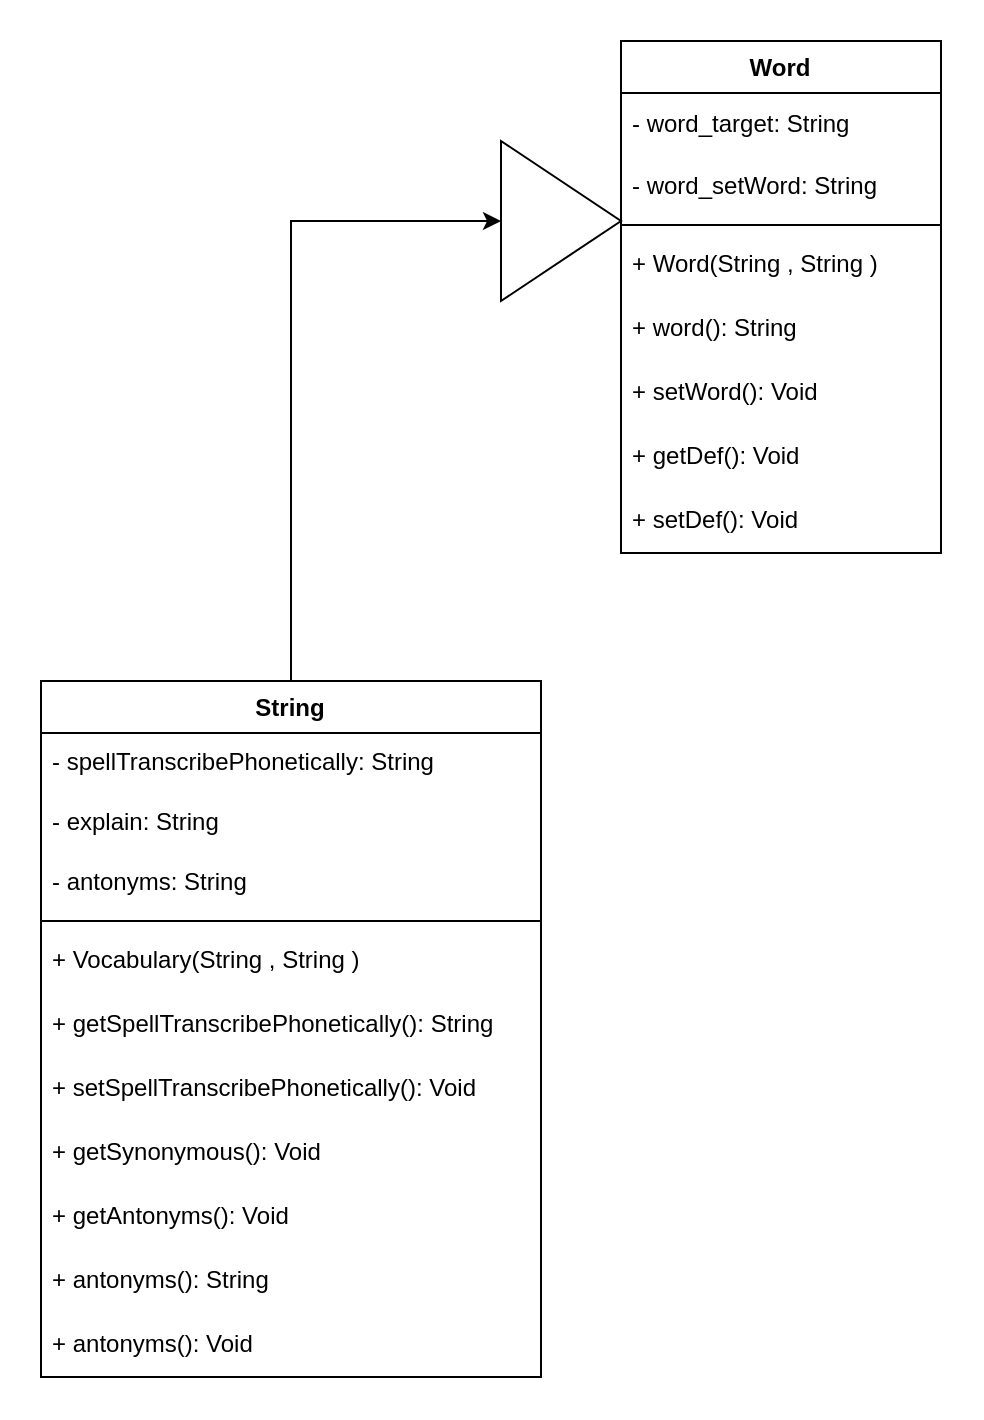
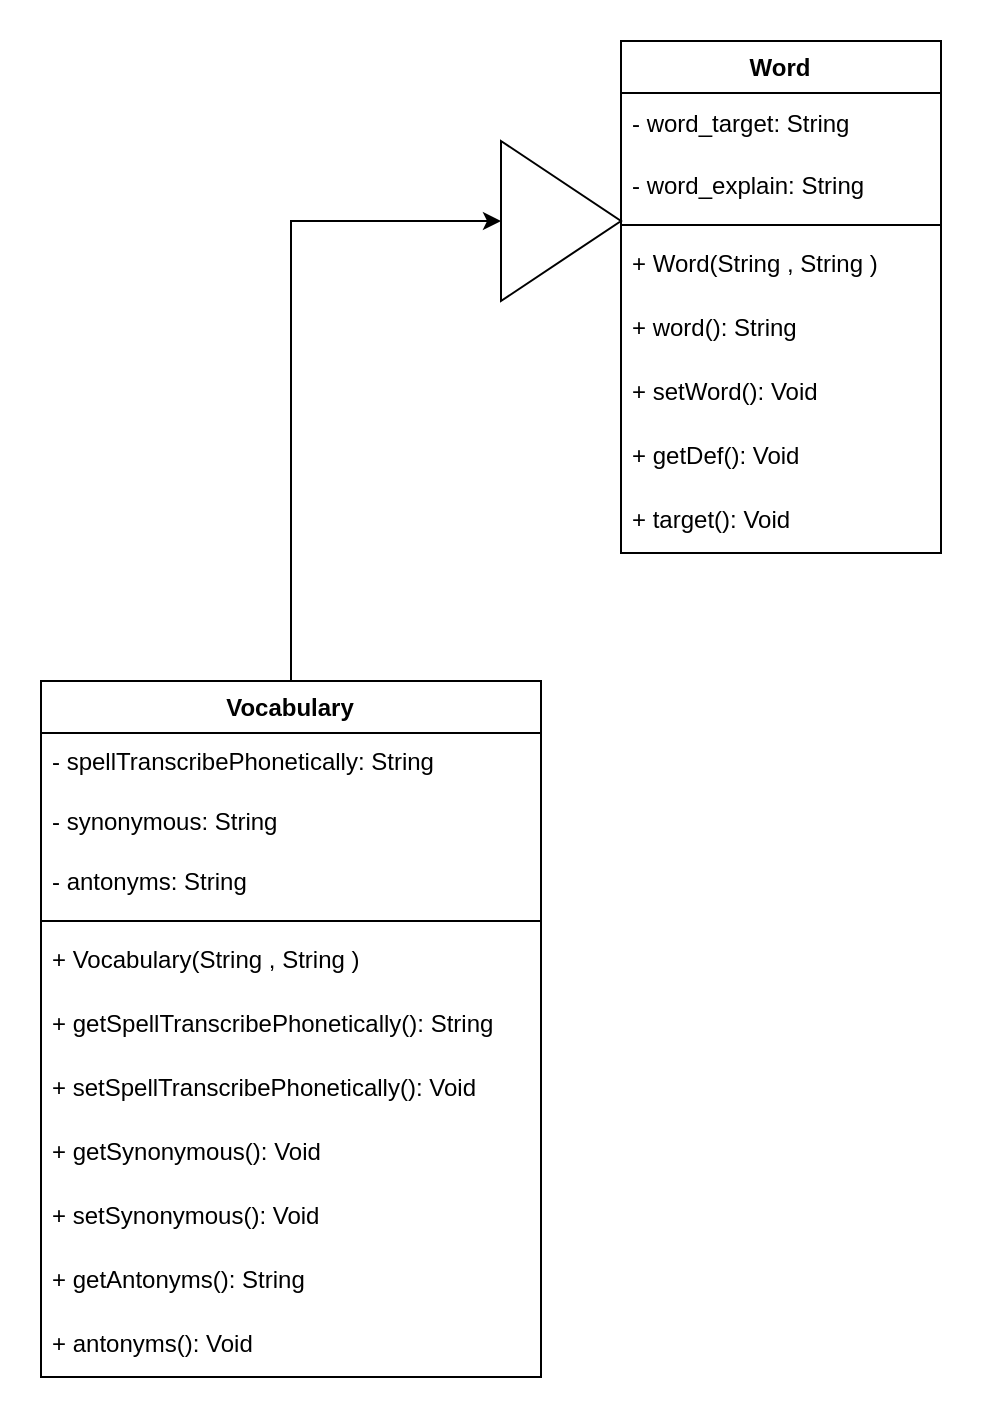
(768, 187) -> (762, 187)
(728, 521) -> (728, 521)
(291, 709) -> (291, 709)
(152, 823) -> (178, 823)
(185, 1217) -> (198, 1217)
(178, 1281) -> (198, 1281)
